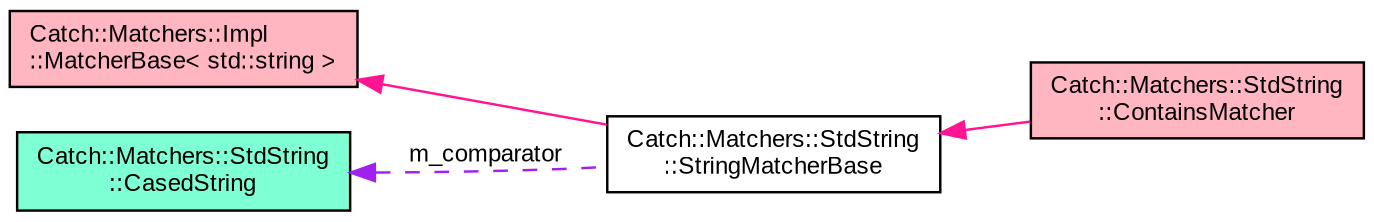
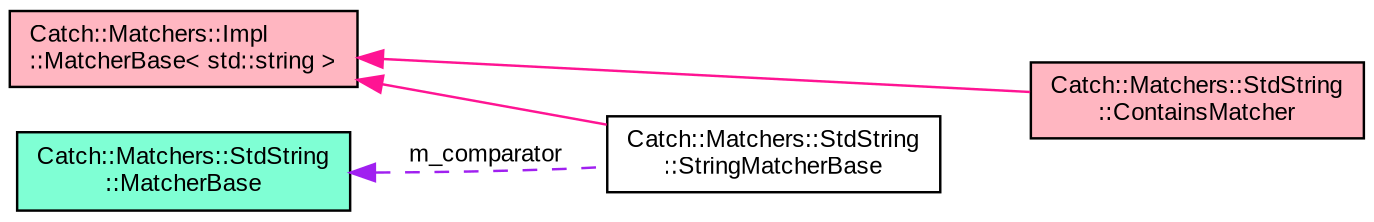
(998, 126) -> (707, 76)
(184, 171) -> (184, 171)
